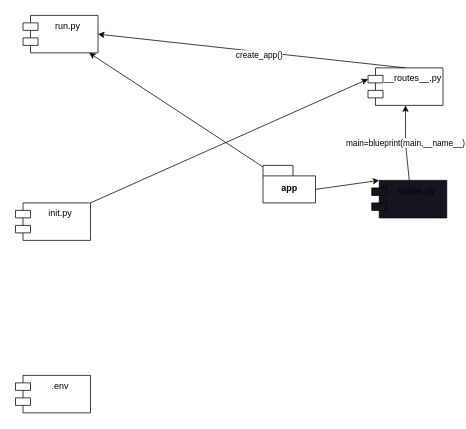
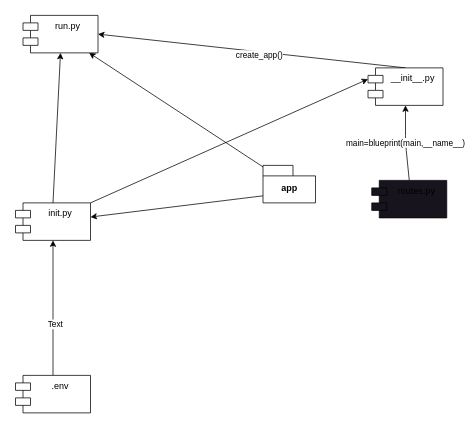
(413, 78) -> (413, 78)
none -> (57, 130)
(344, 185) -> (178, 206)
none -> (53, 324)
